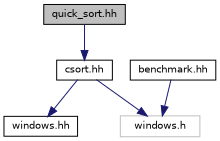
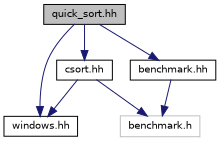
none -> (124, 40)
none -> (47, 61)
(160, 126) -> (160, 126)
